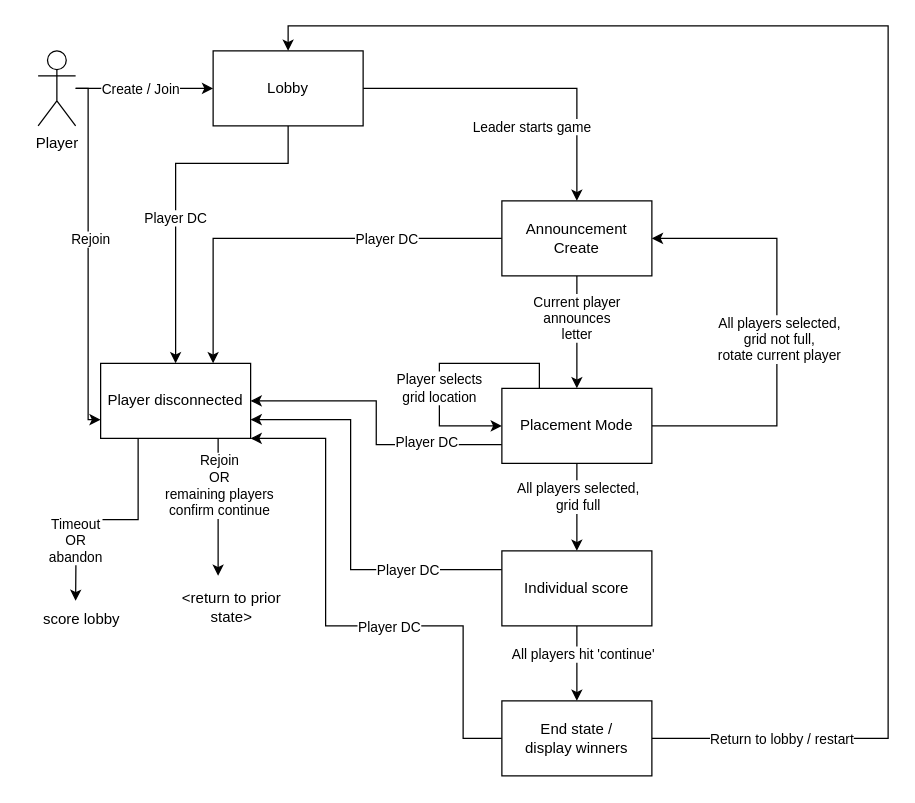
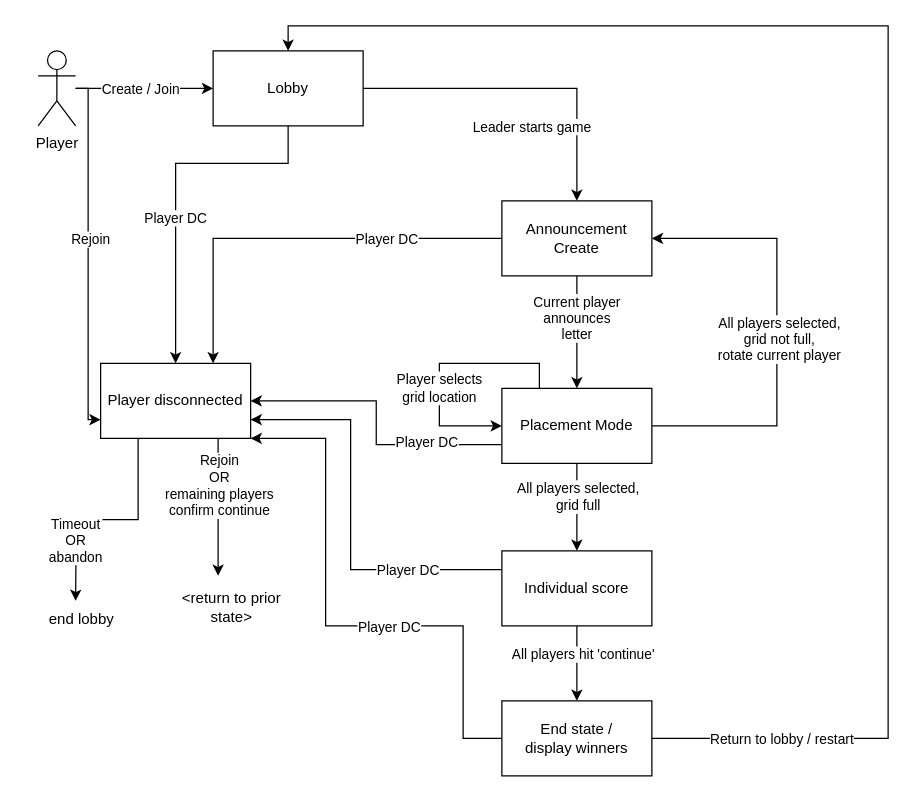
(82, 619) -> (82, 619)
